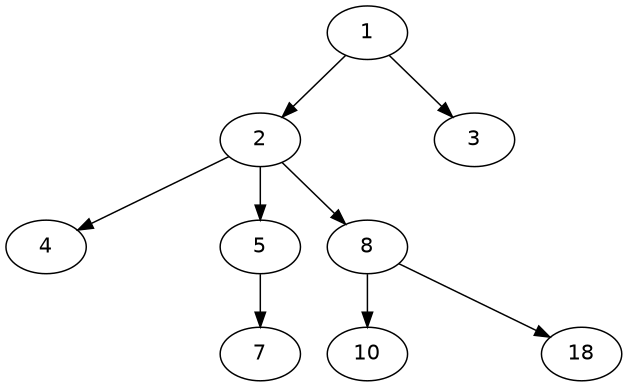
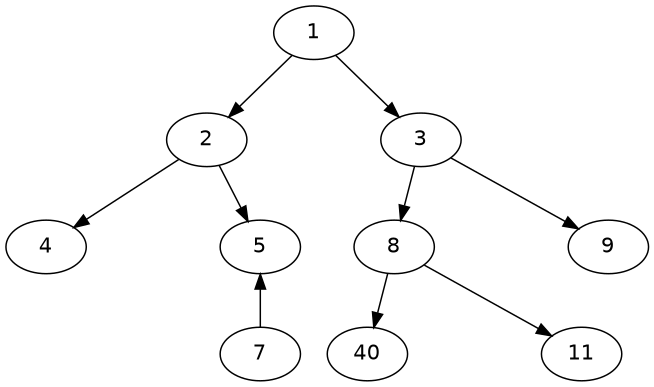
(308, 188) -> (409, 186)
none -> (608, 247)
(260, 293) -> (260, 308)
(367, 354) -> (367, 354)
(582, 354) -> (582, 354)
